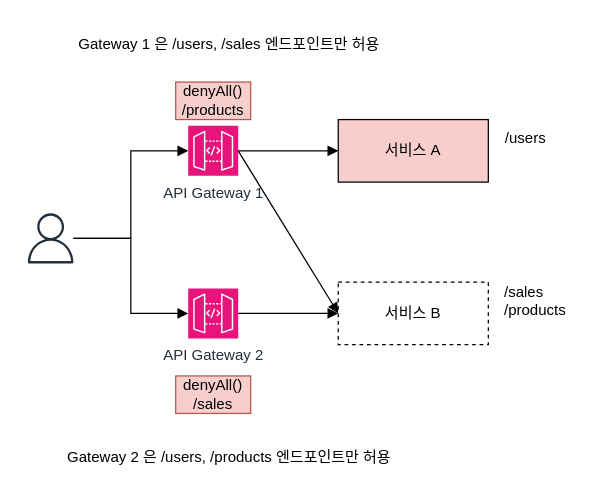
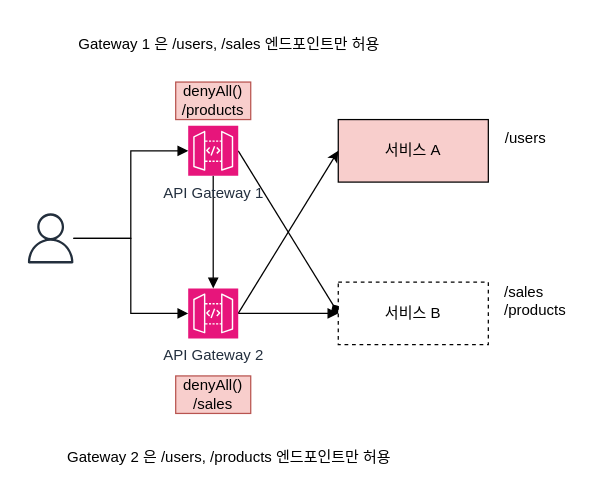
(285, 151) -> (213, 227)
none -> (287, 234)
(332, 304) -> (332, 303)
